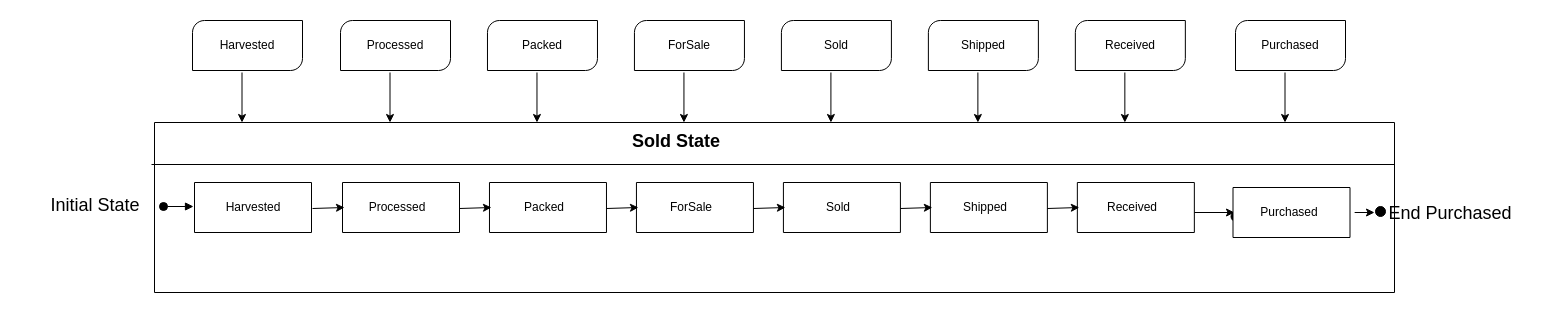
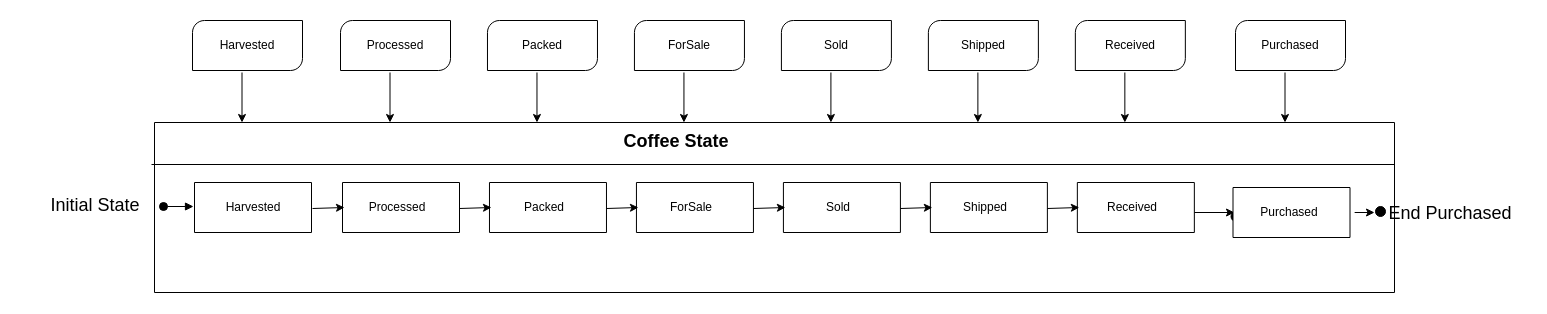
(677, 142) -> (677, 142)
